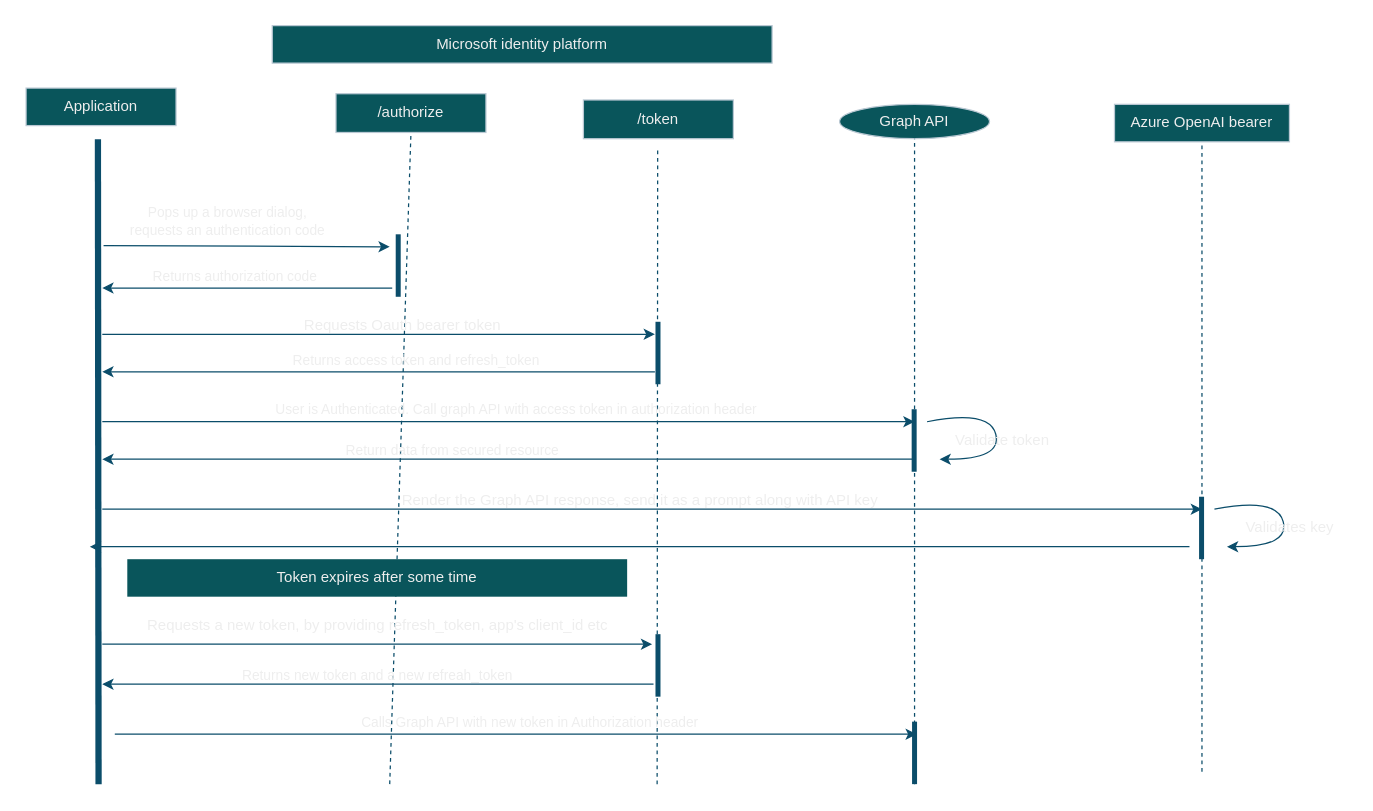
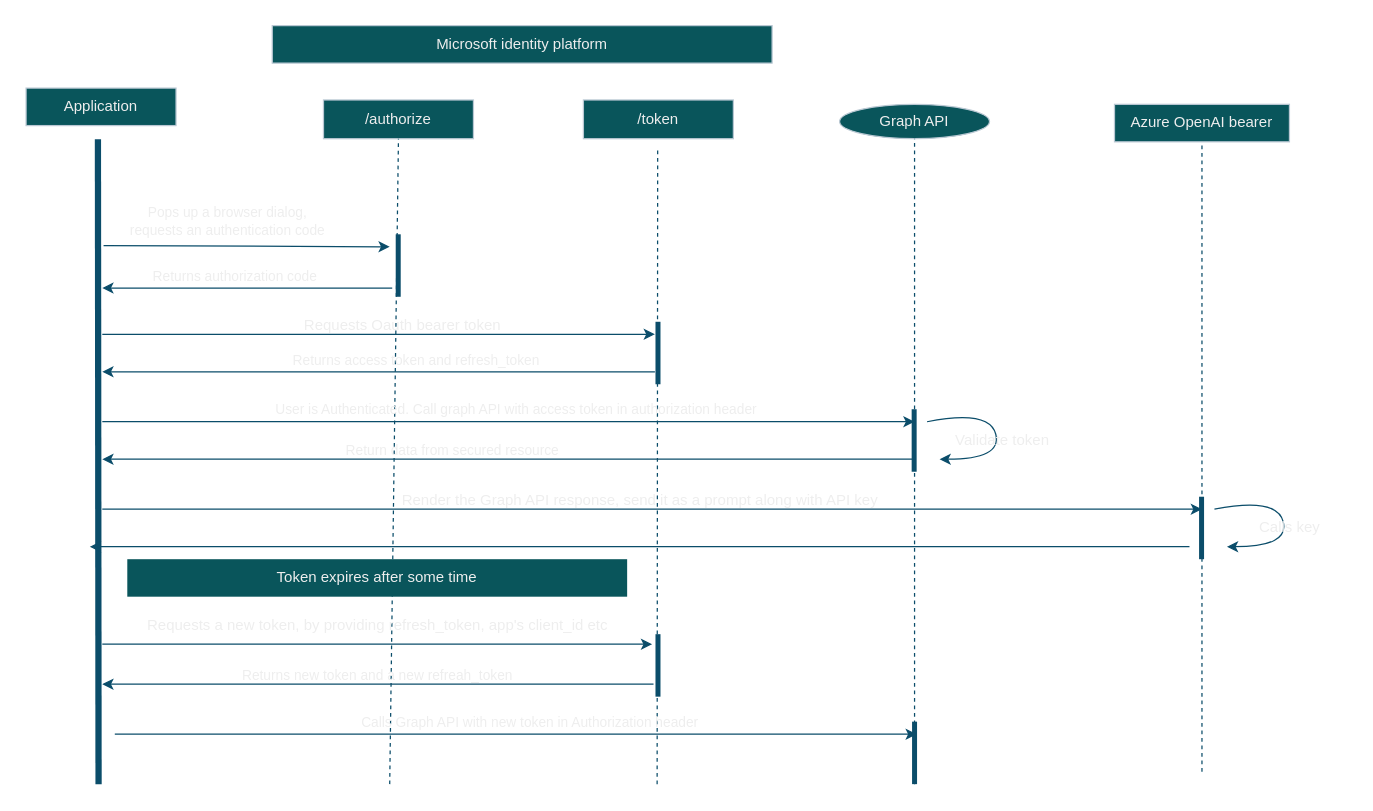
(411, 113) -> (398, 119)
(1290, 528) -> (1290, 528)
